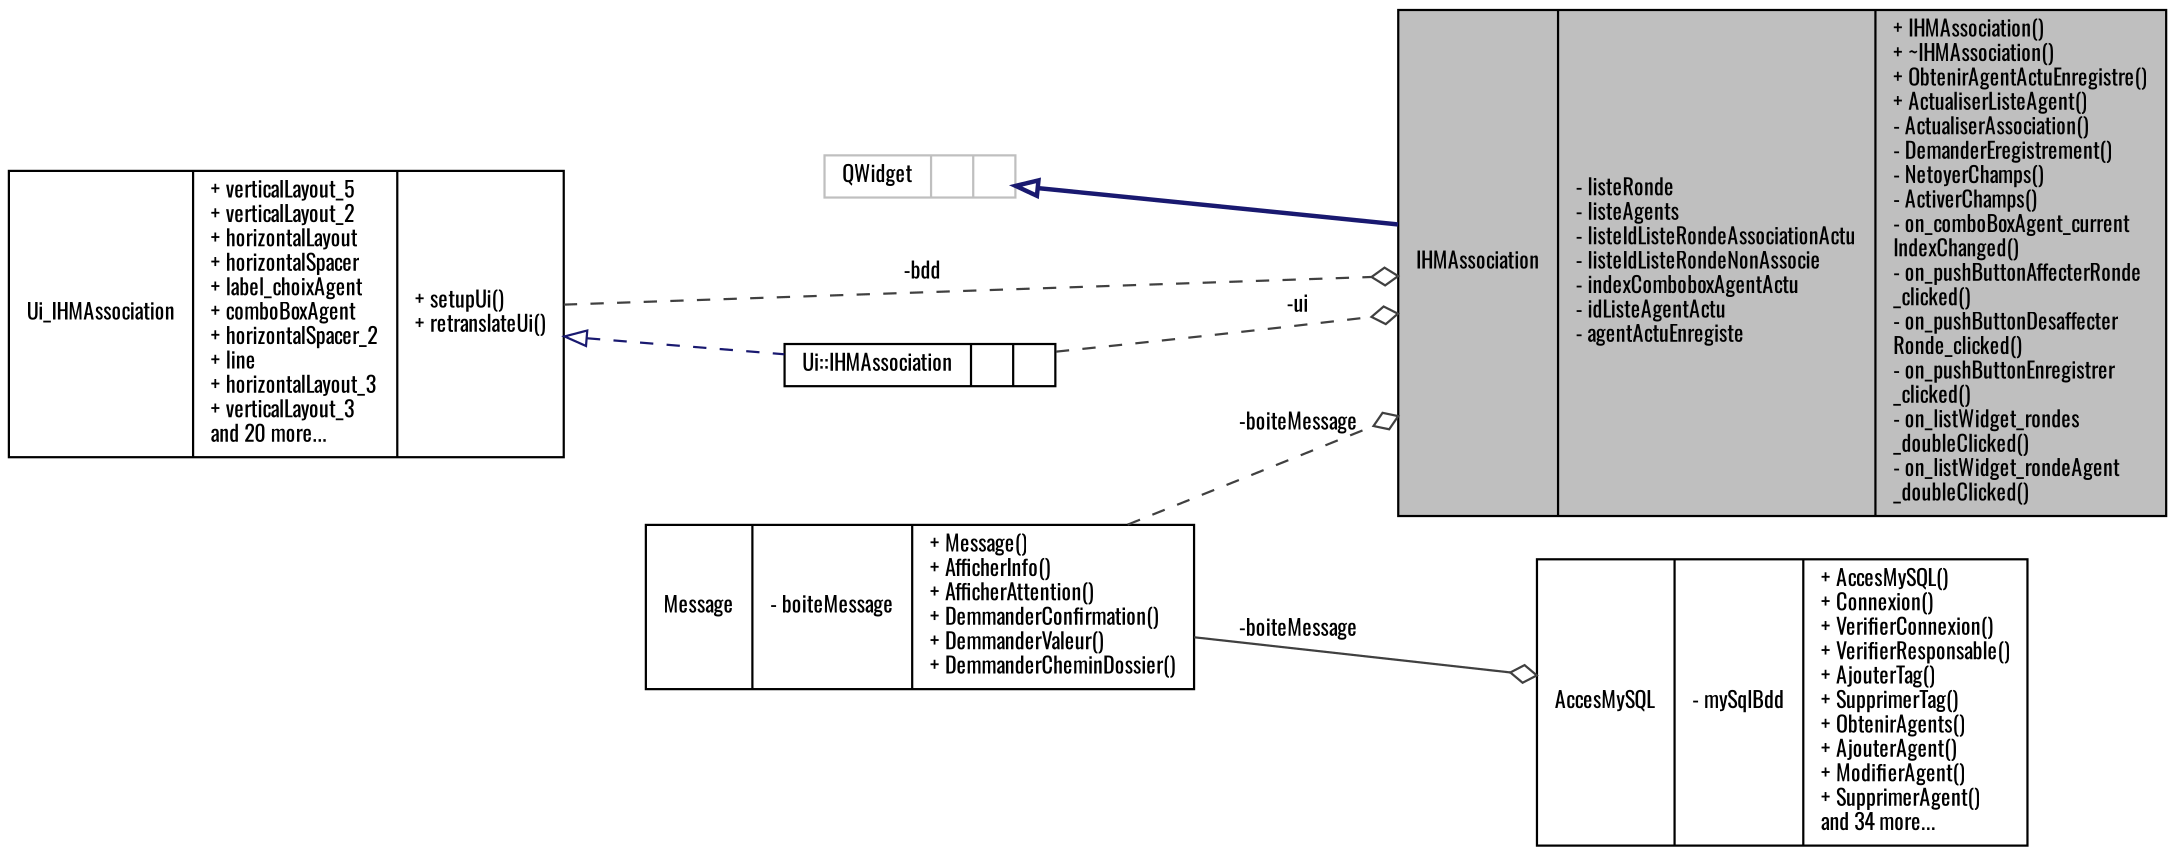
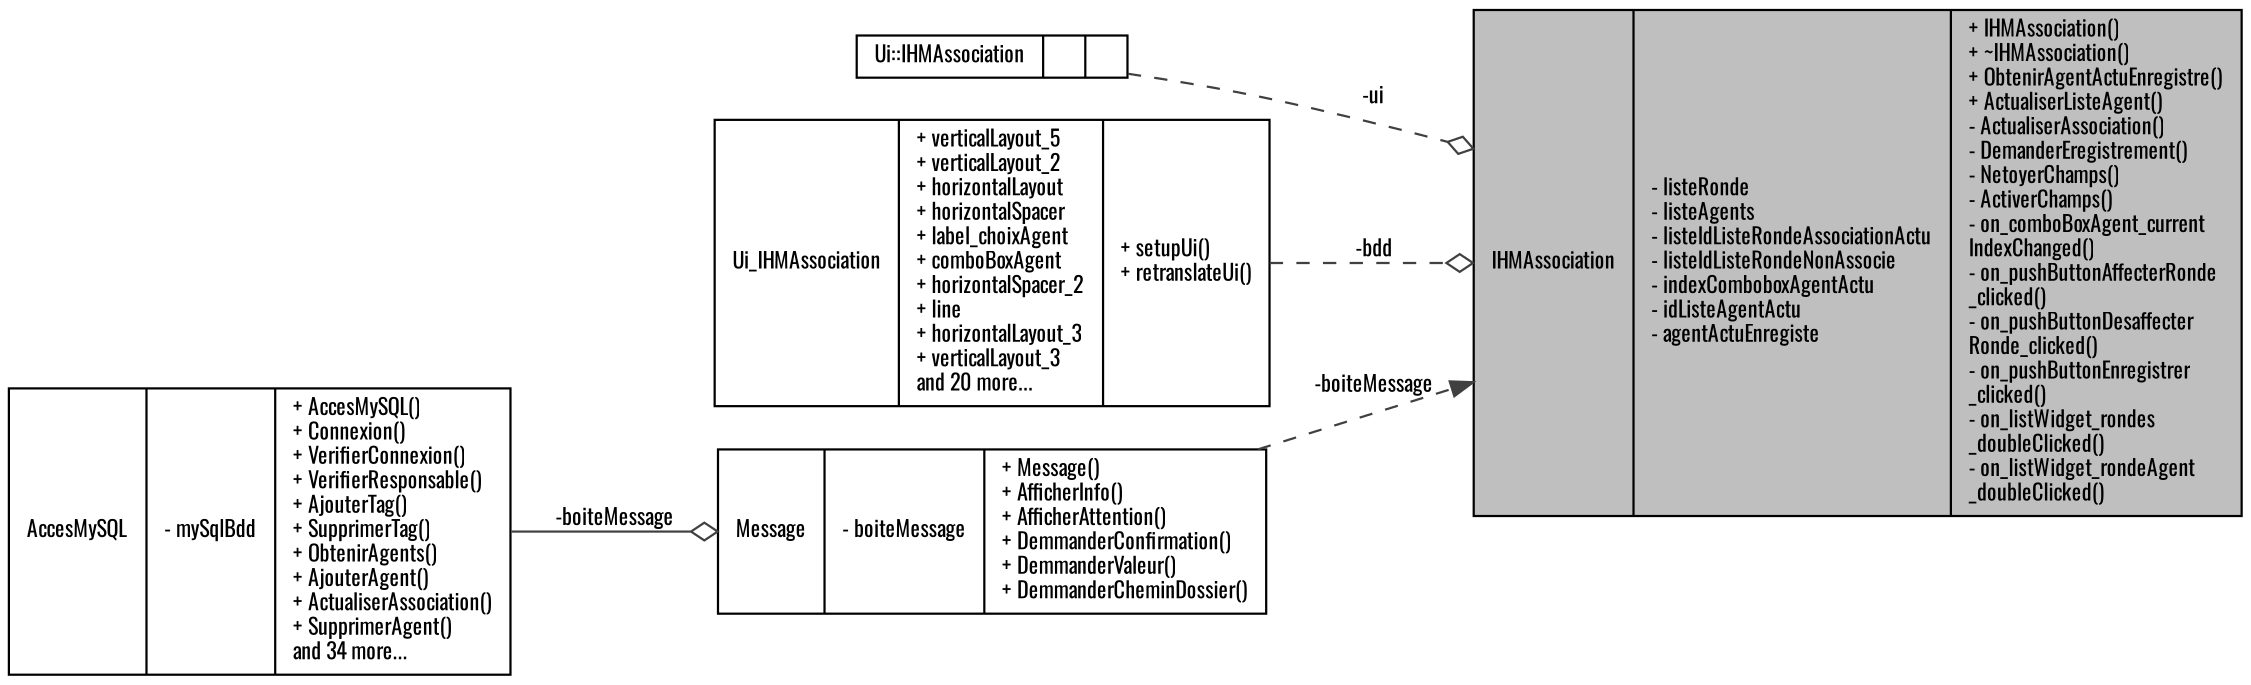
(920, 176) -> none
(686, 346) -> none
(1250, 475) -> (1355, 419)
(1352, 655) -> (601, 532)
(1893, 775) -> (393, 604)
